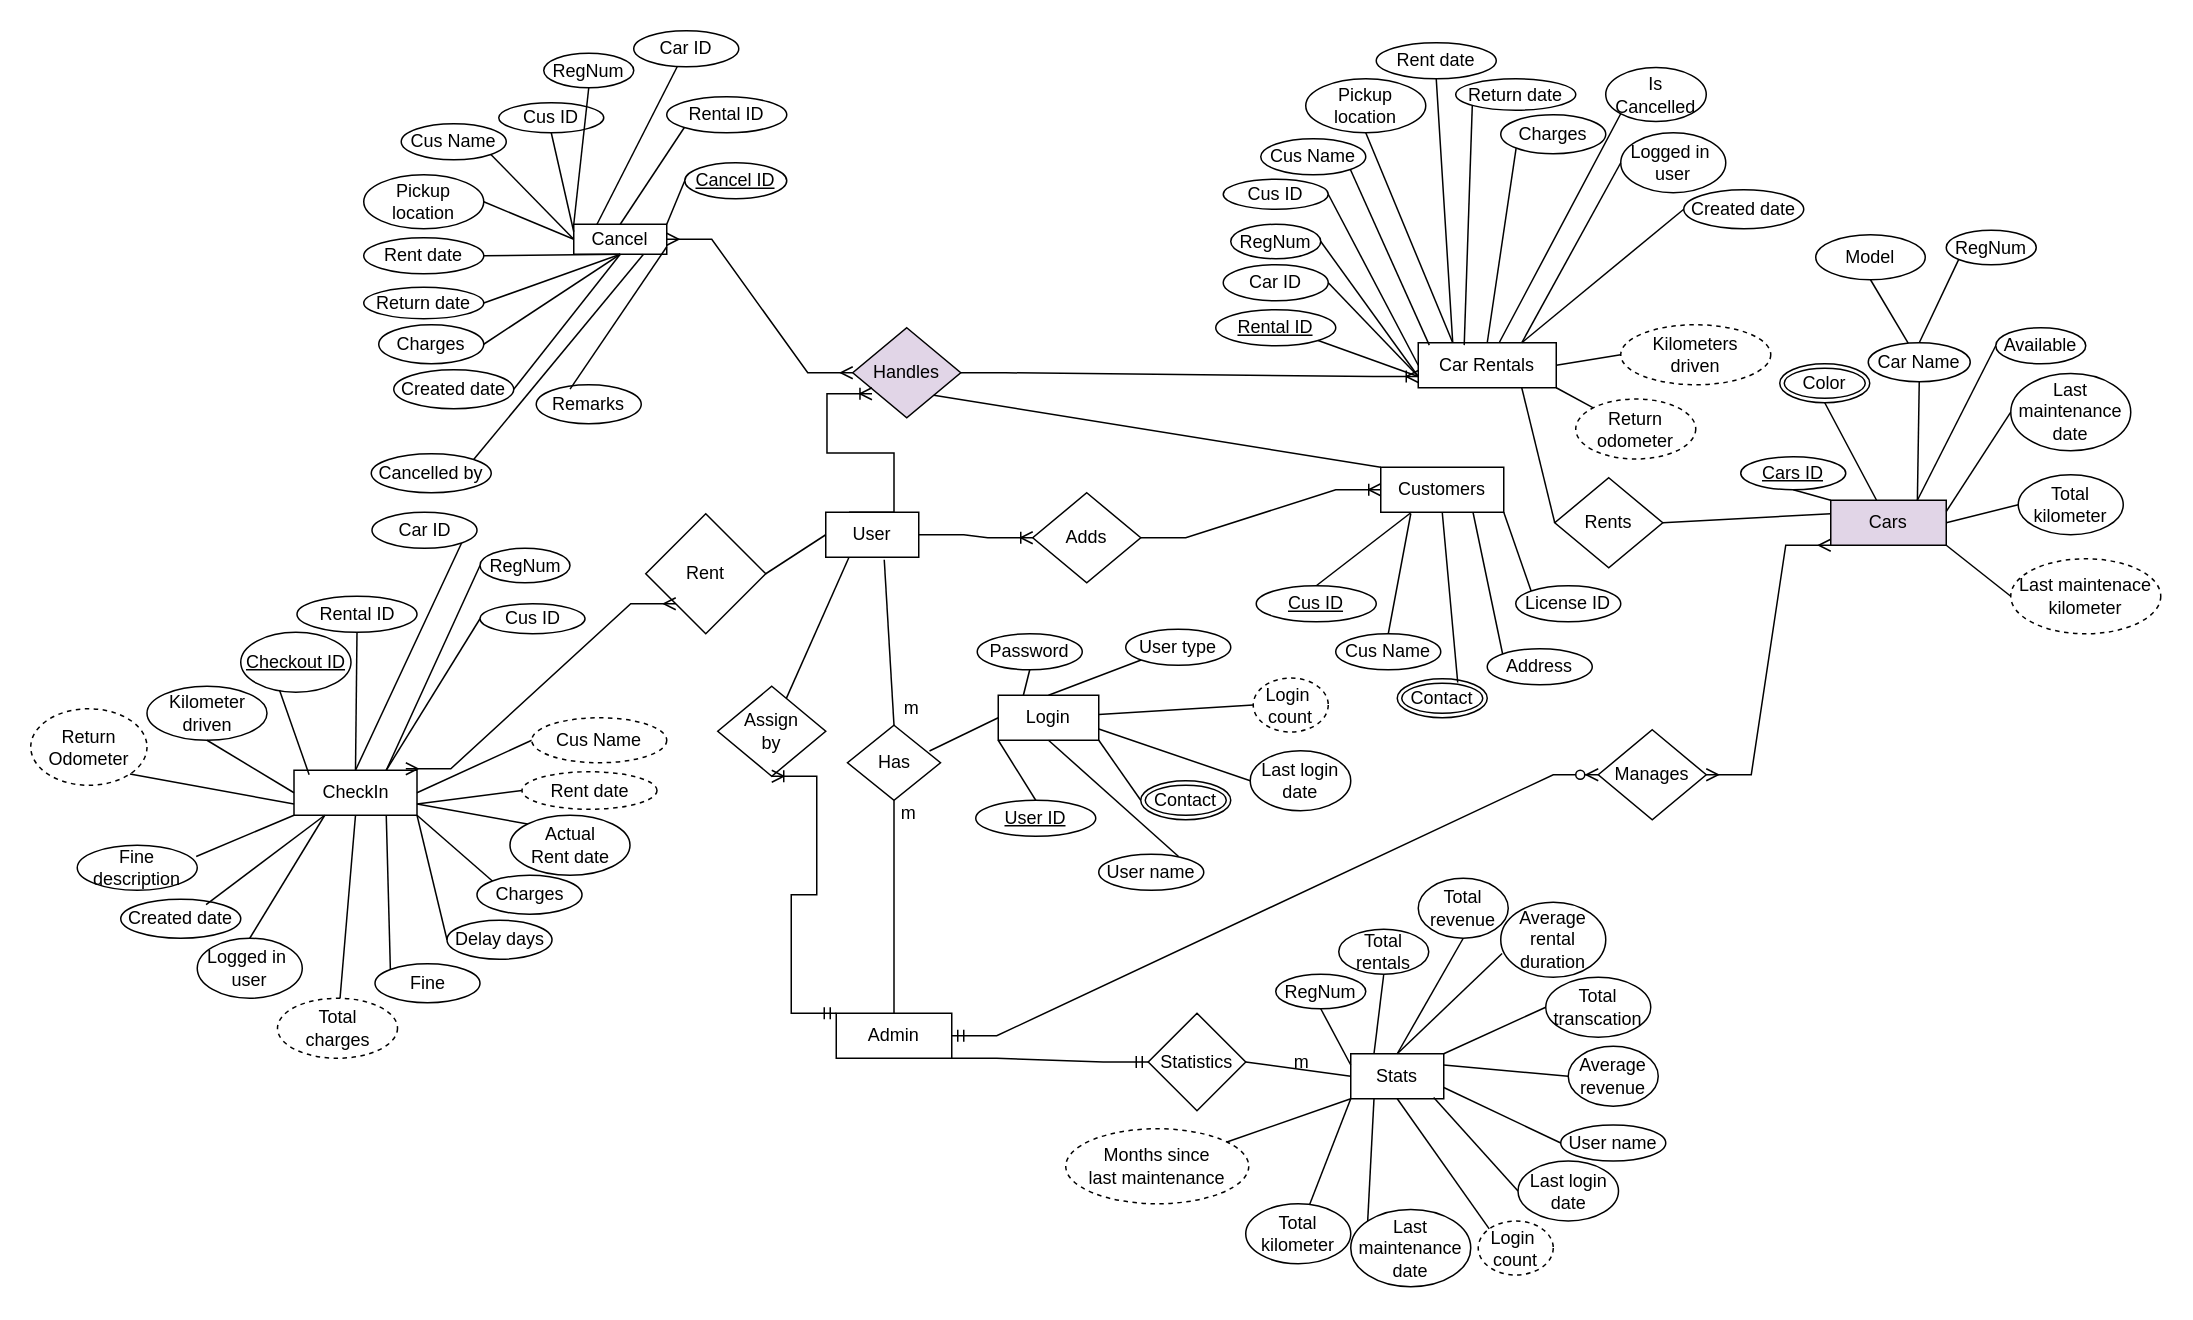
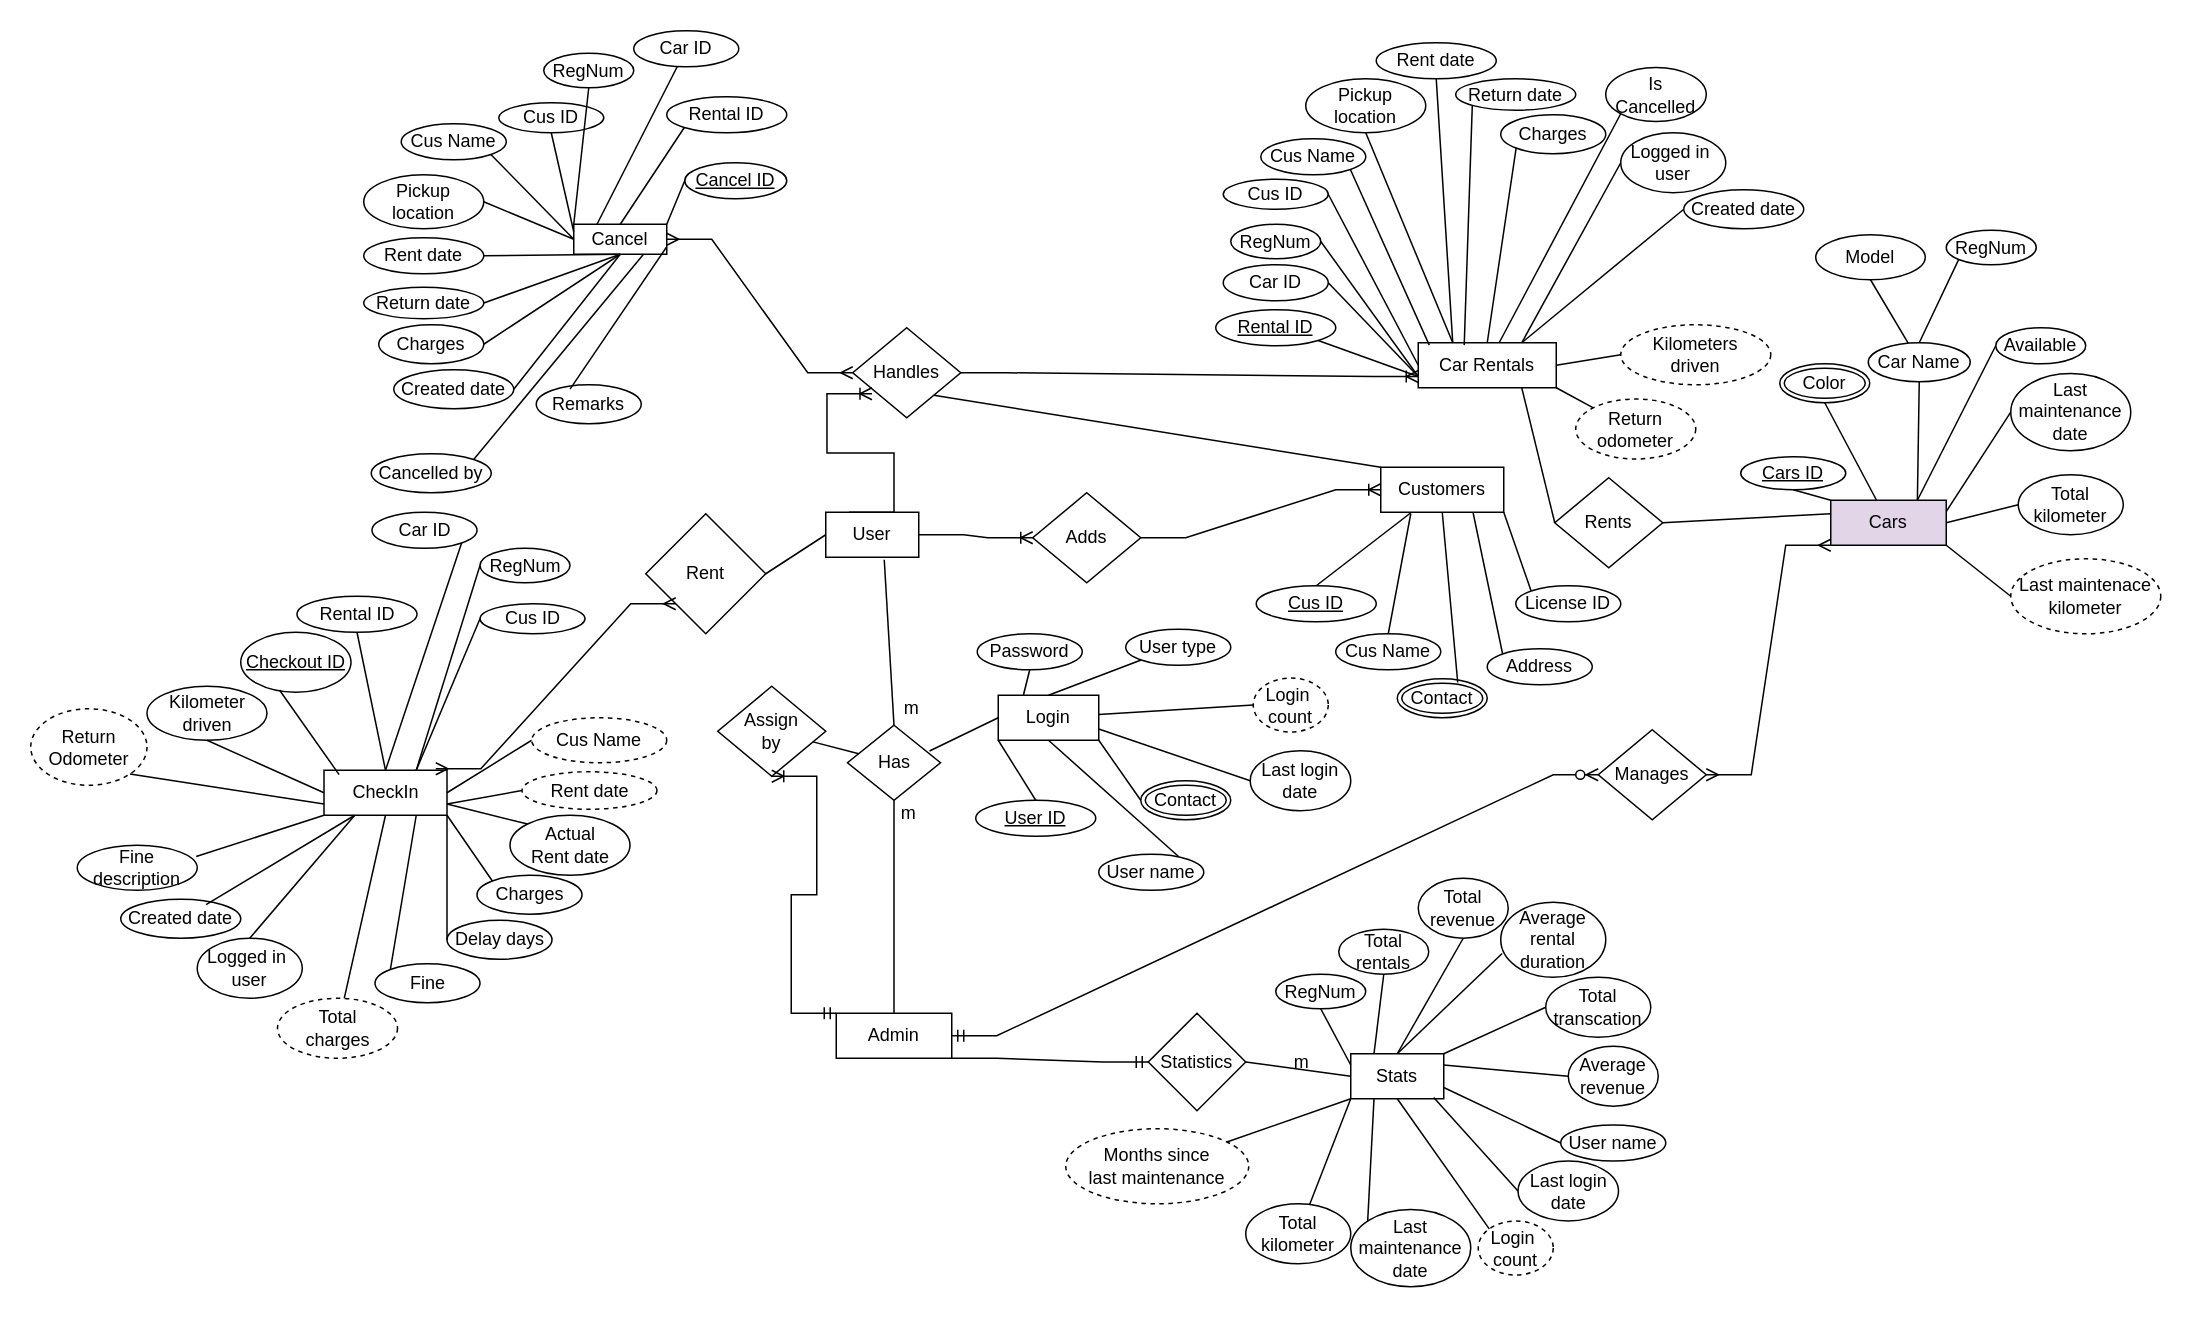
(907, 373) -> (907, 373)
(818, 628) -> (835, 748)
(356, 793) -> (386, 793)
